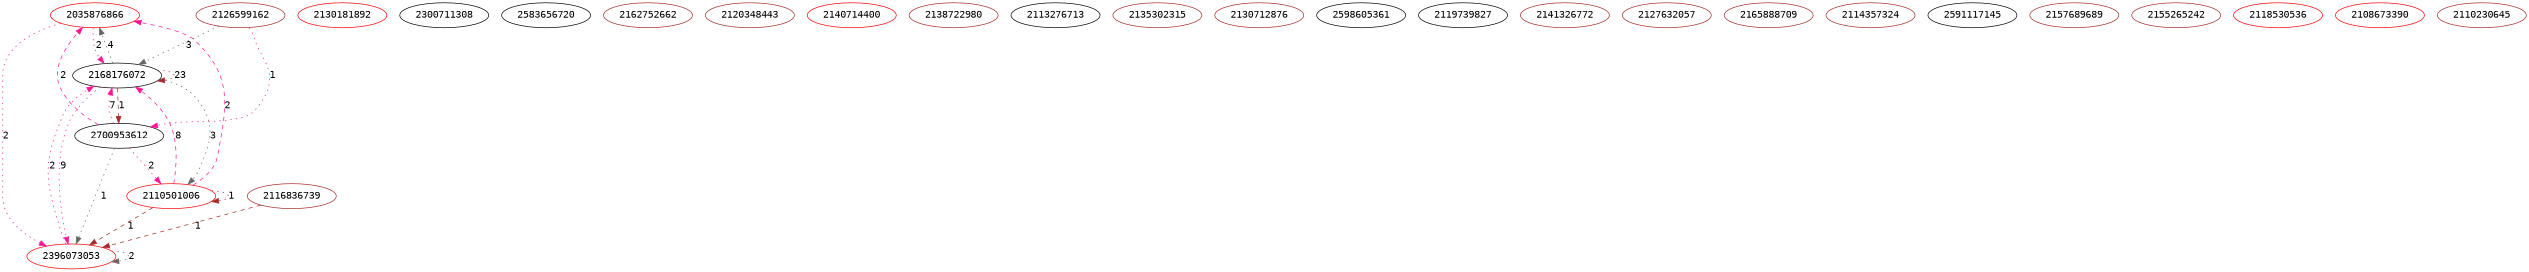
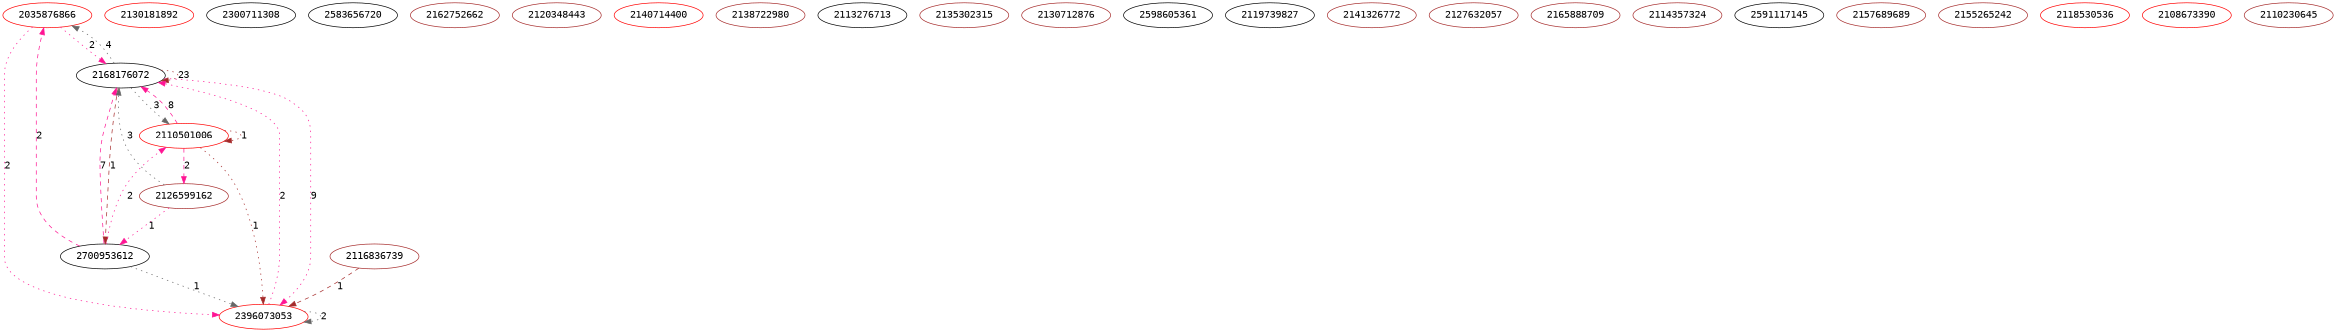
(223, 85) -> (184, 163)
(109, 109) -> (100, 168)
(124, 225) -> (248, 215)
